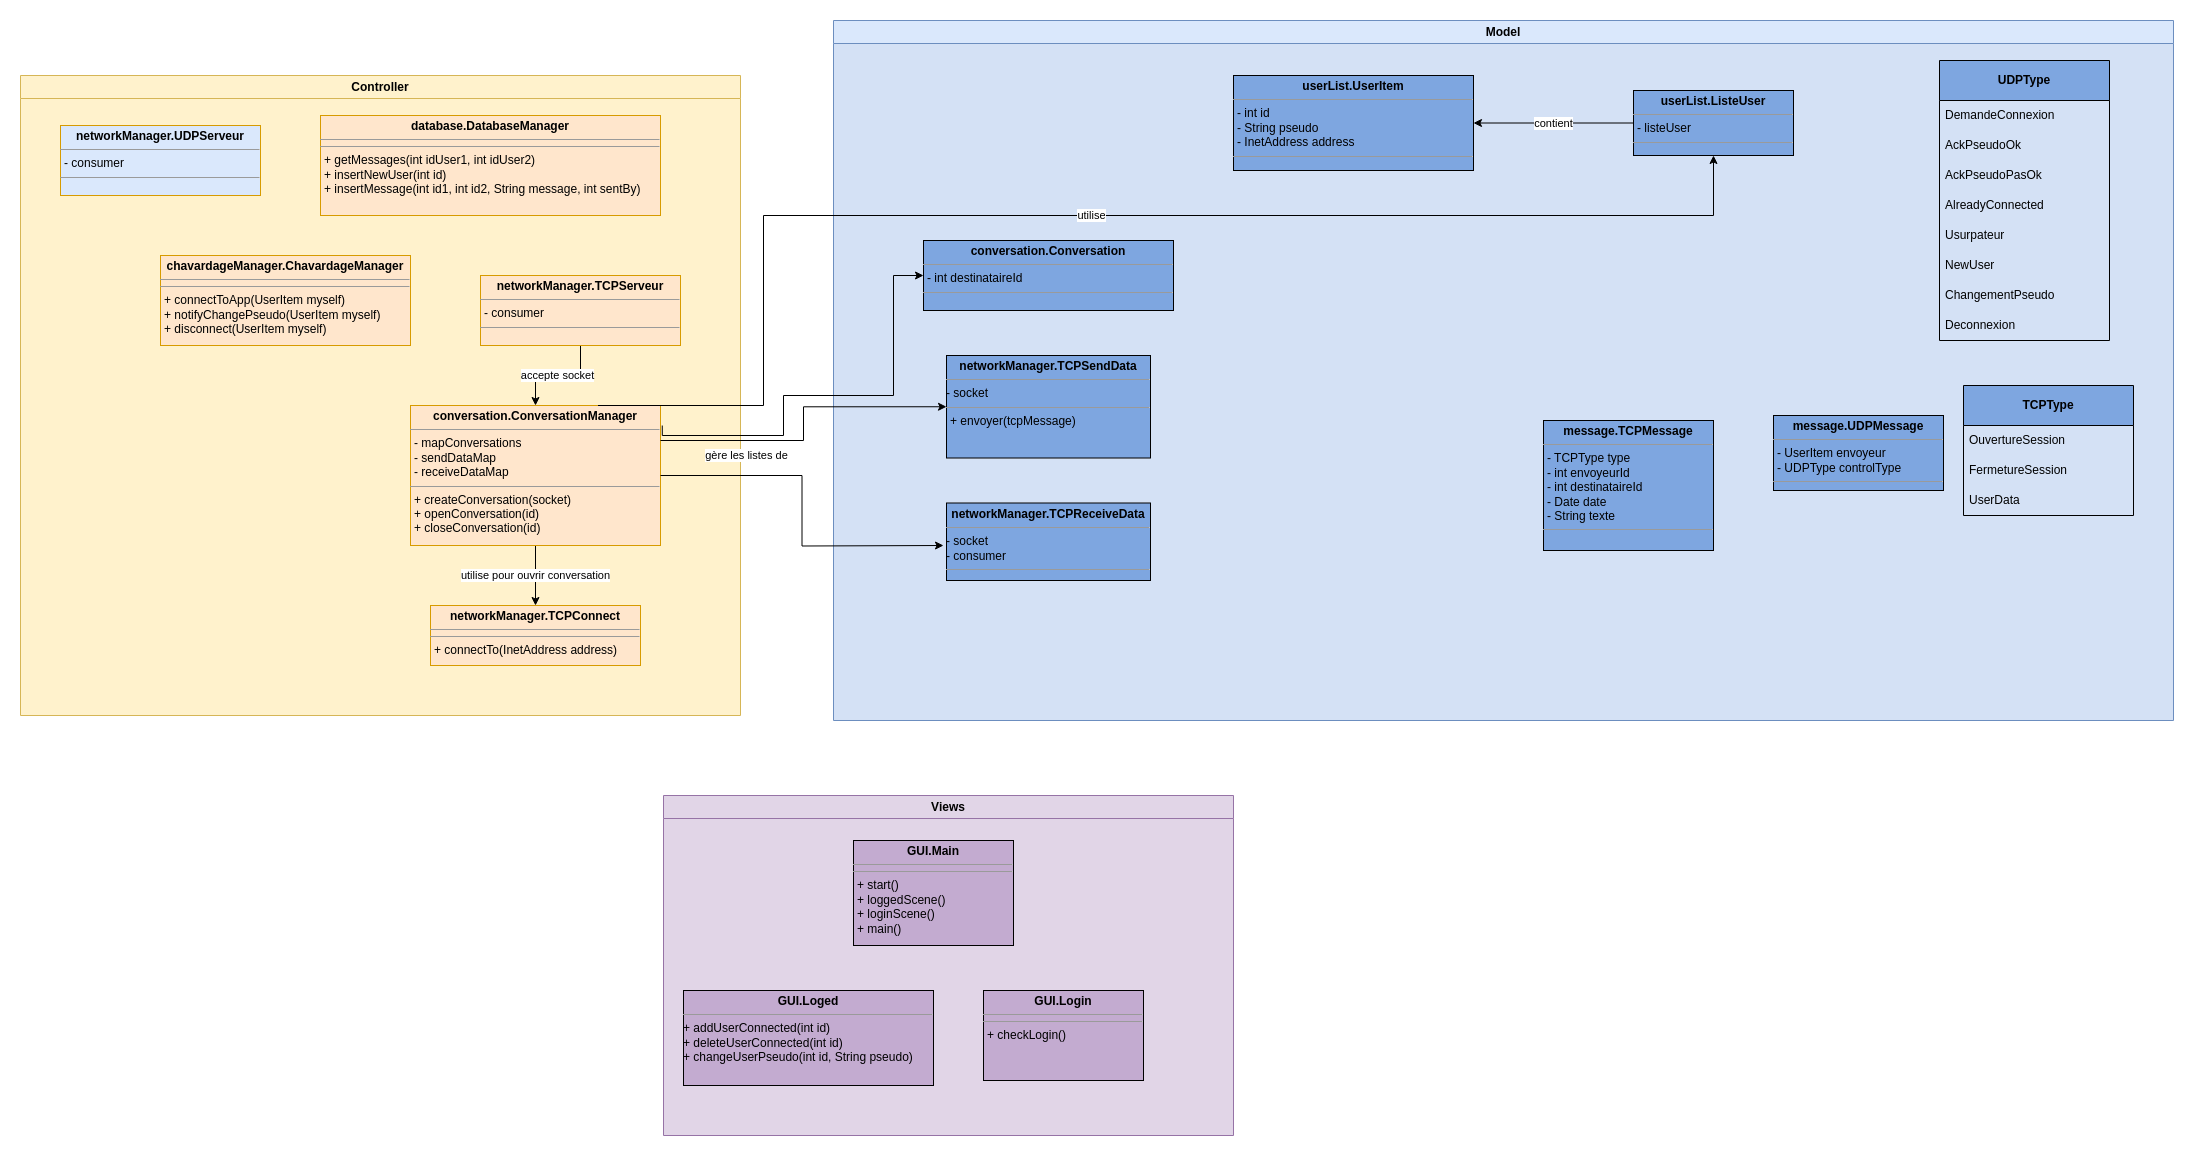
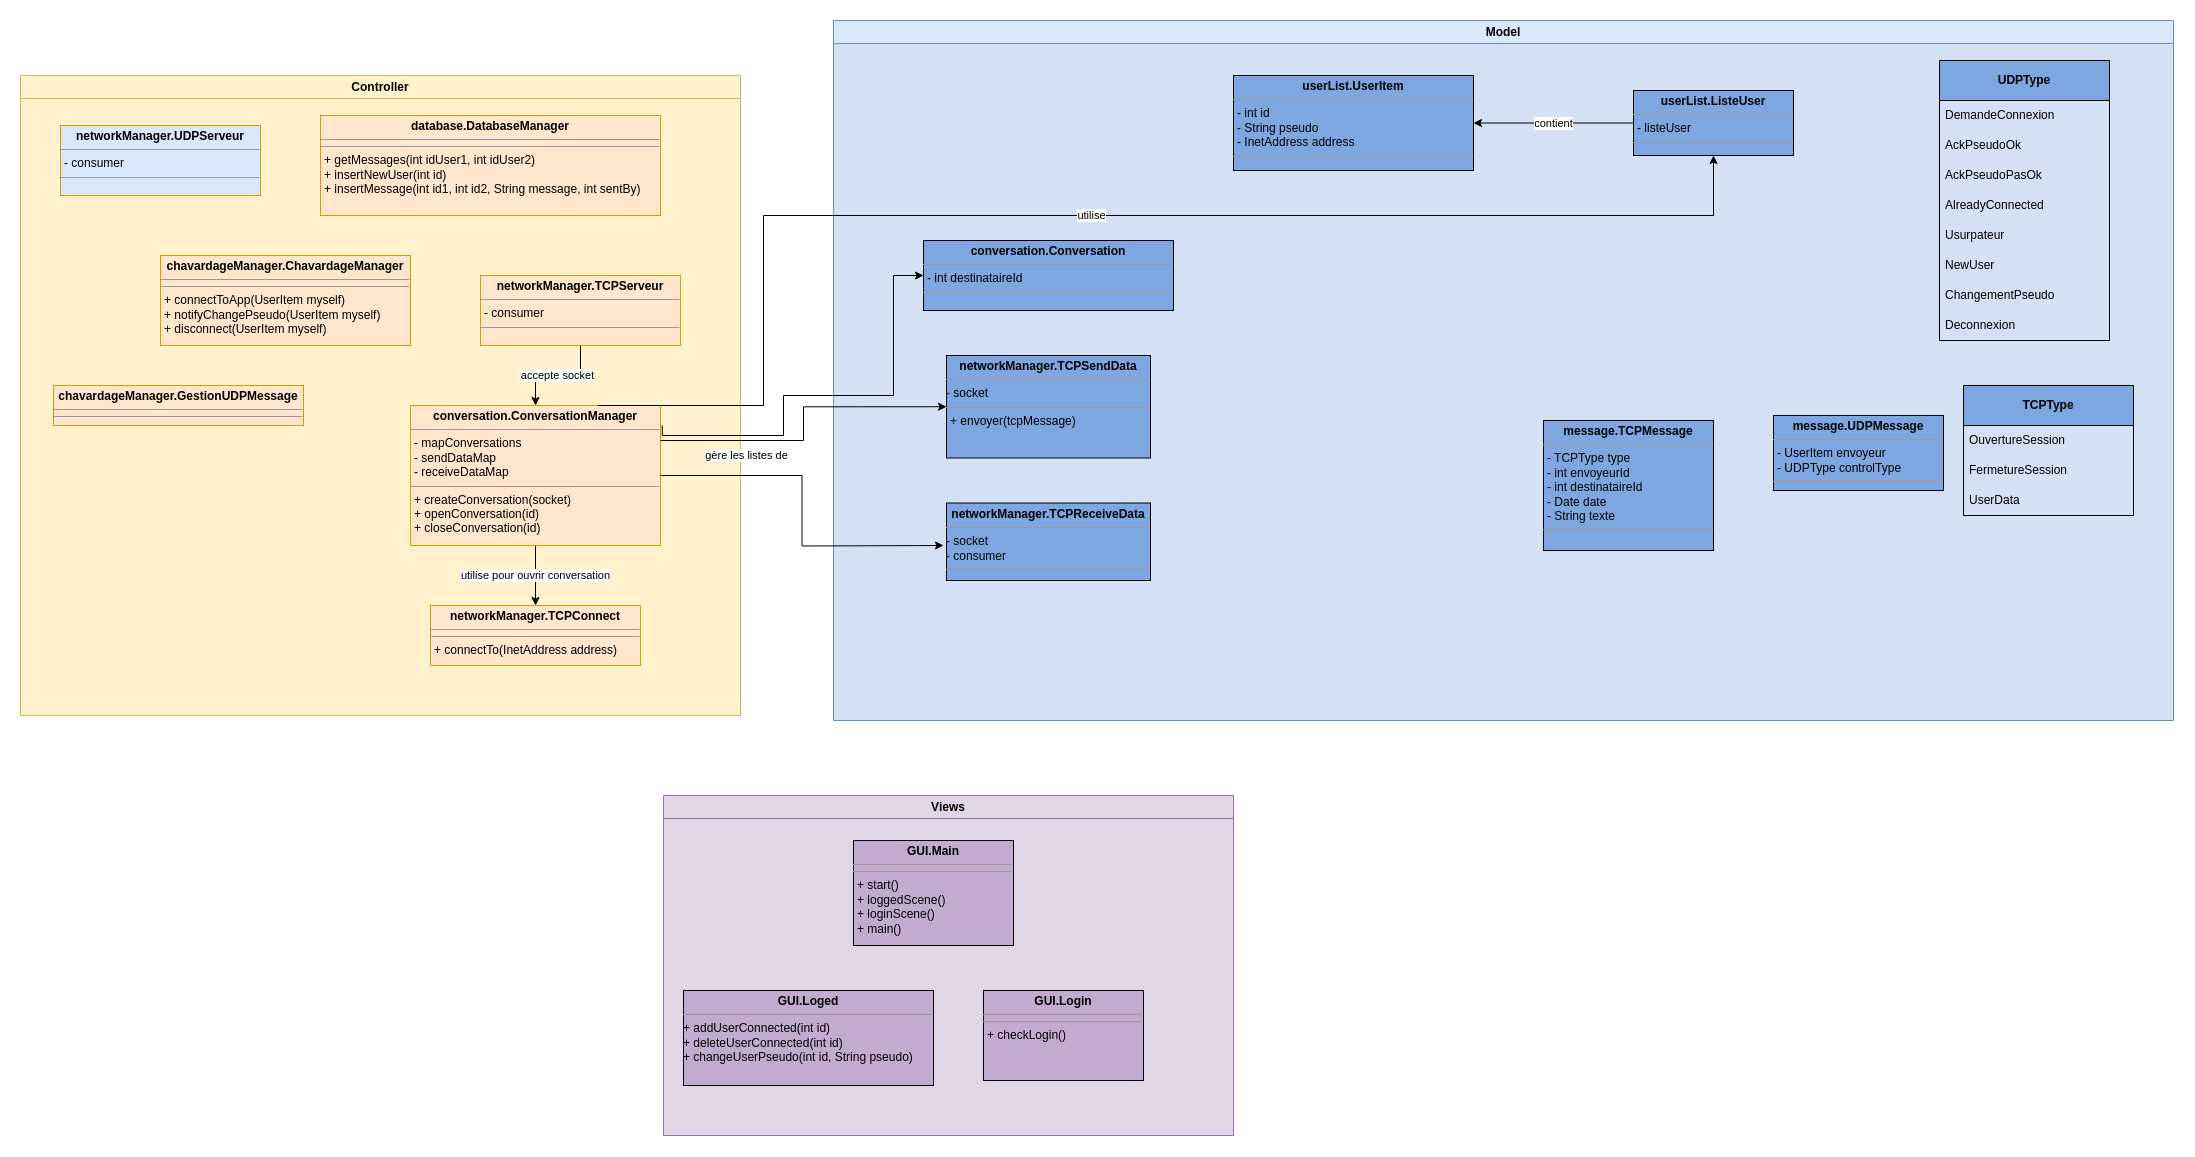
none -> (179, 406)
